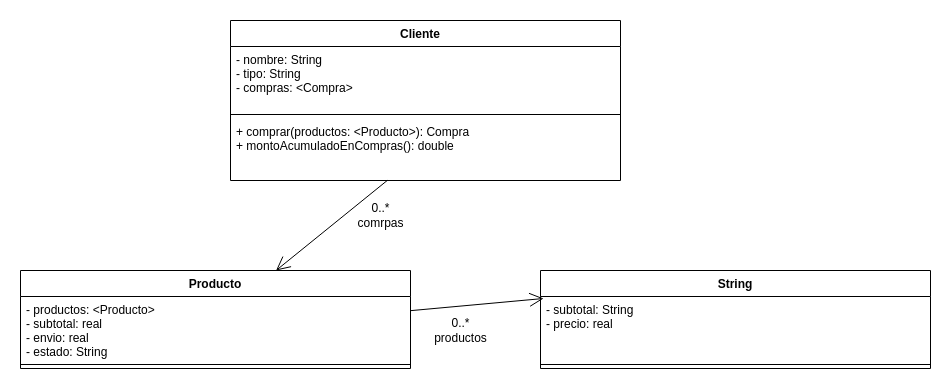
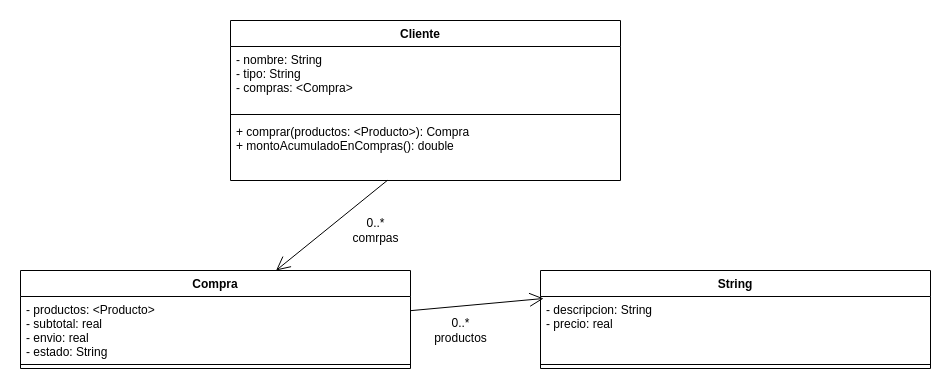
(381, 216) -> (376, 231)
(215, 284) -> (215, 284)
(599, 310) -> (607, 310)
